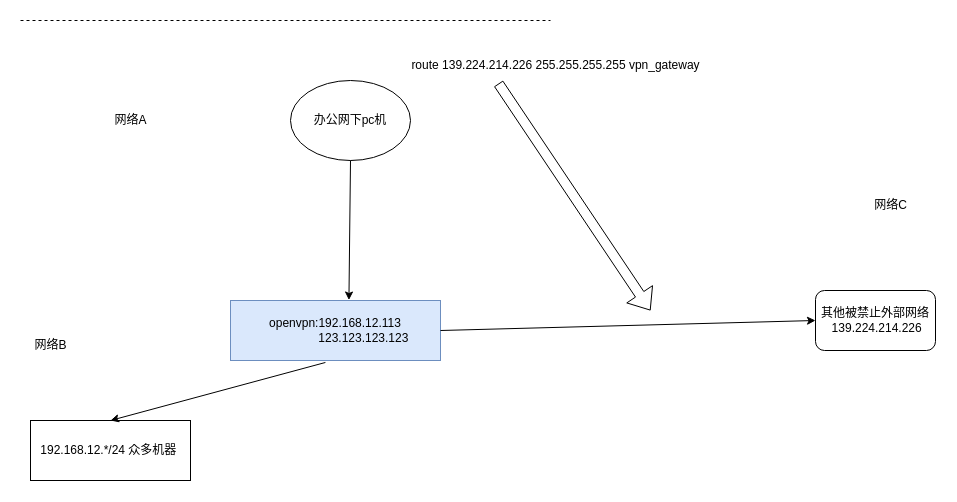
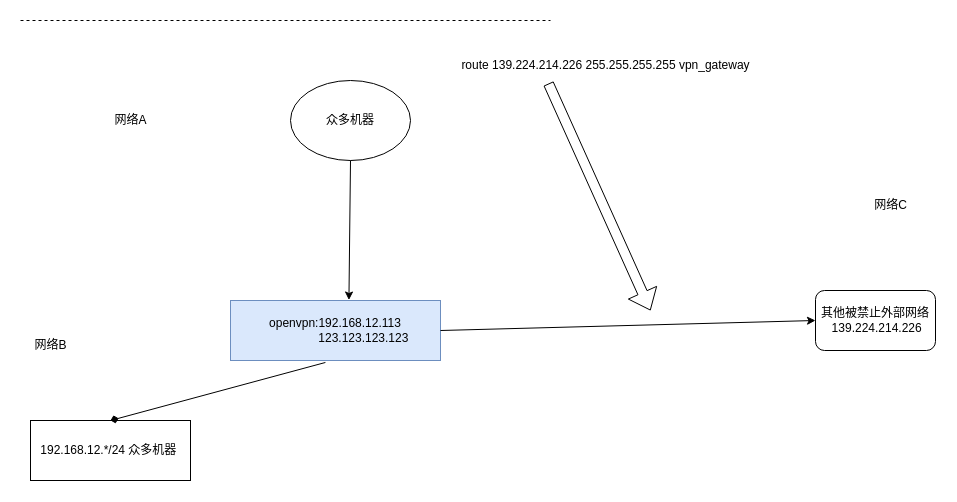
(556, 66) -> (606, 66)
(351, 121) -> (351, 121)
(118, 419) -> (119, 418)
